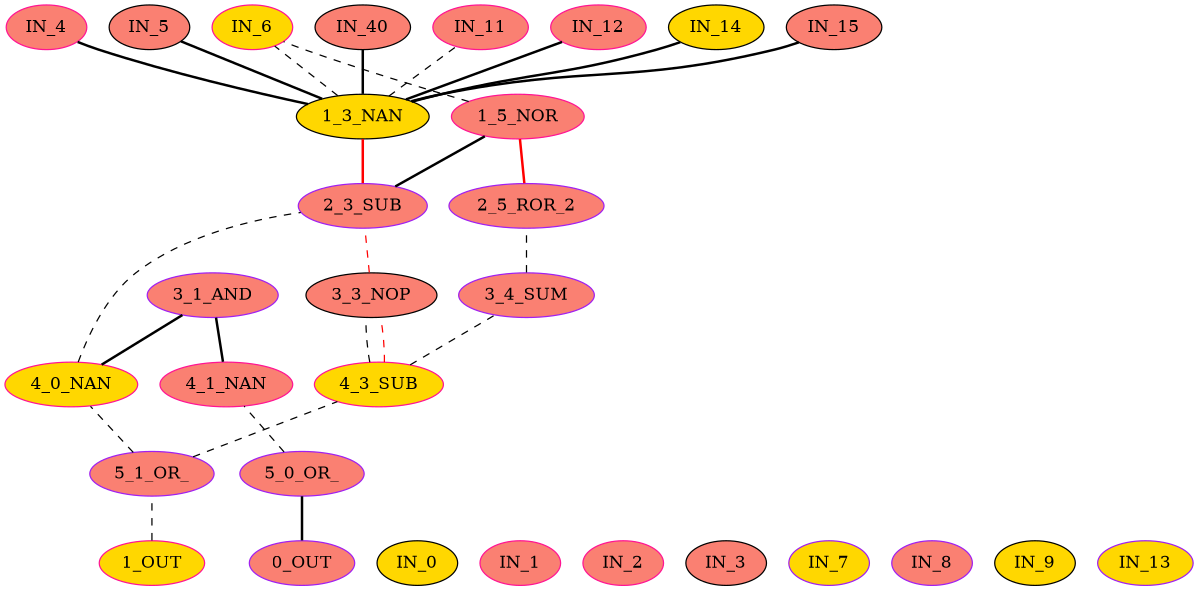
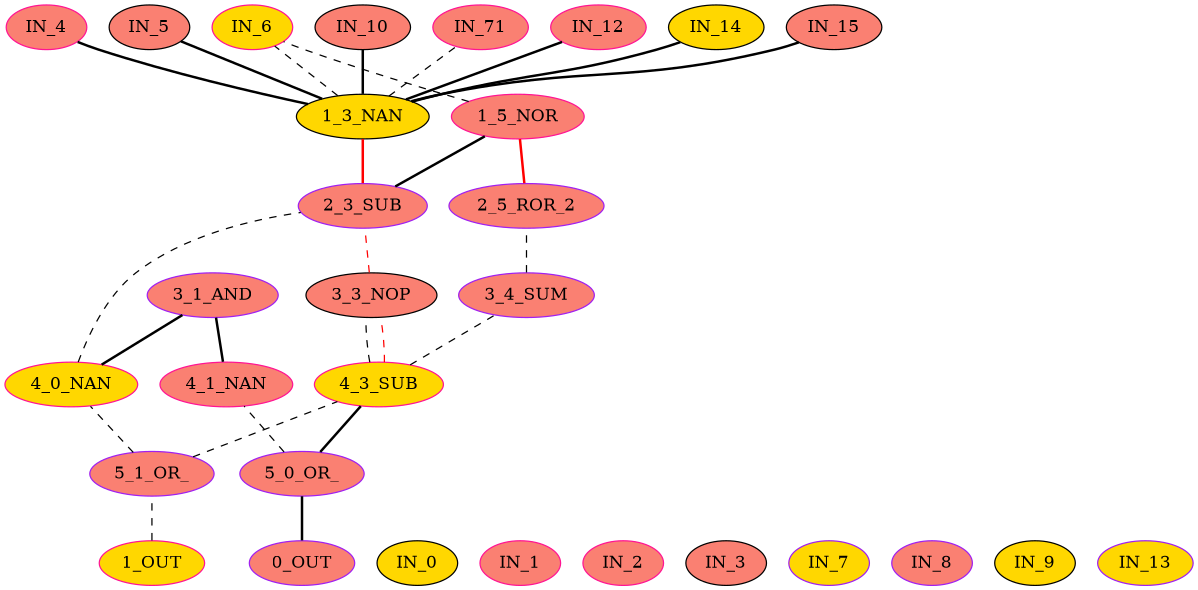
(363, 27) -> (363, 27)
(481, 27) -> (481, 27)
none -> (341, 429)
